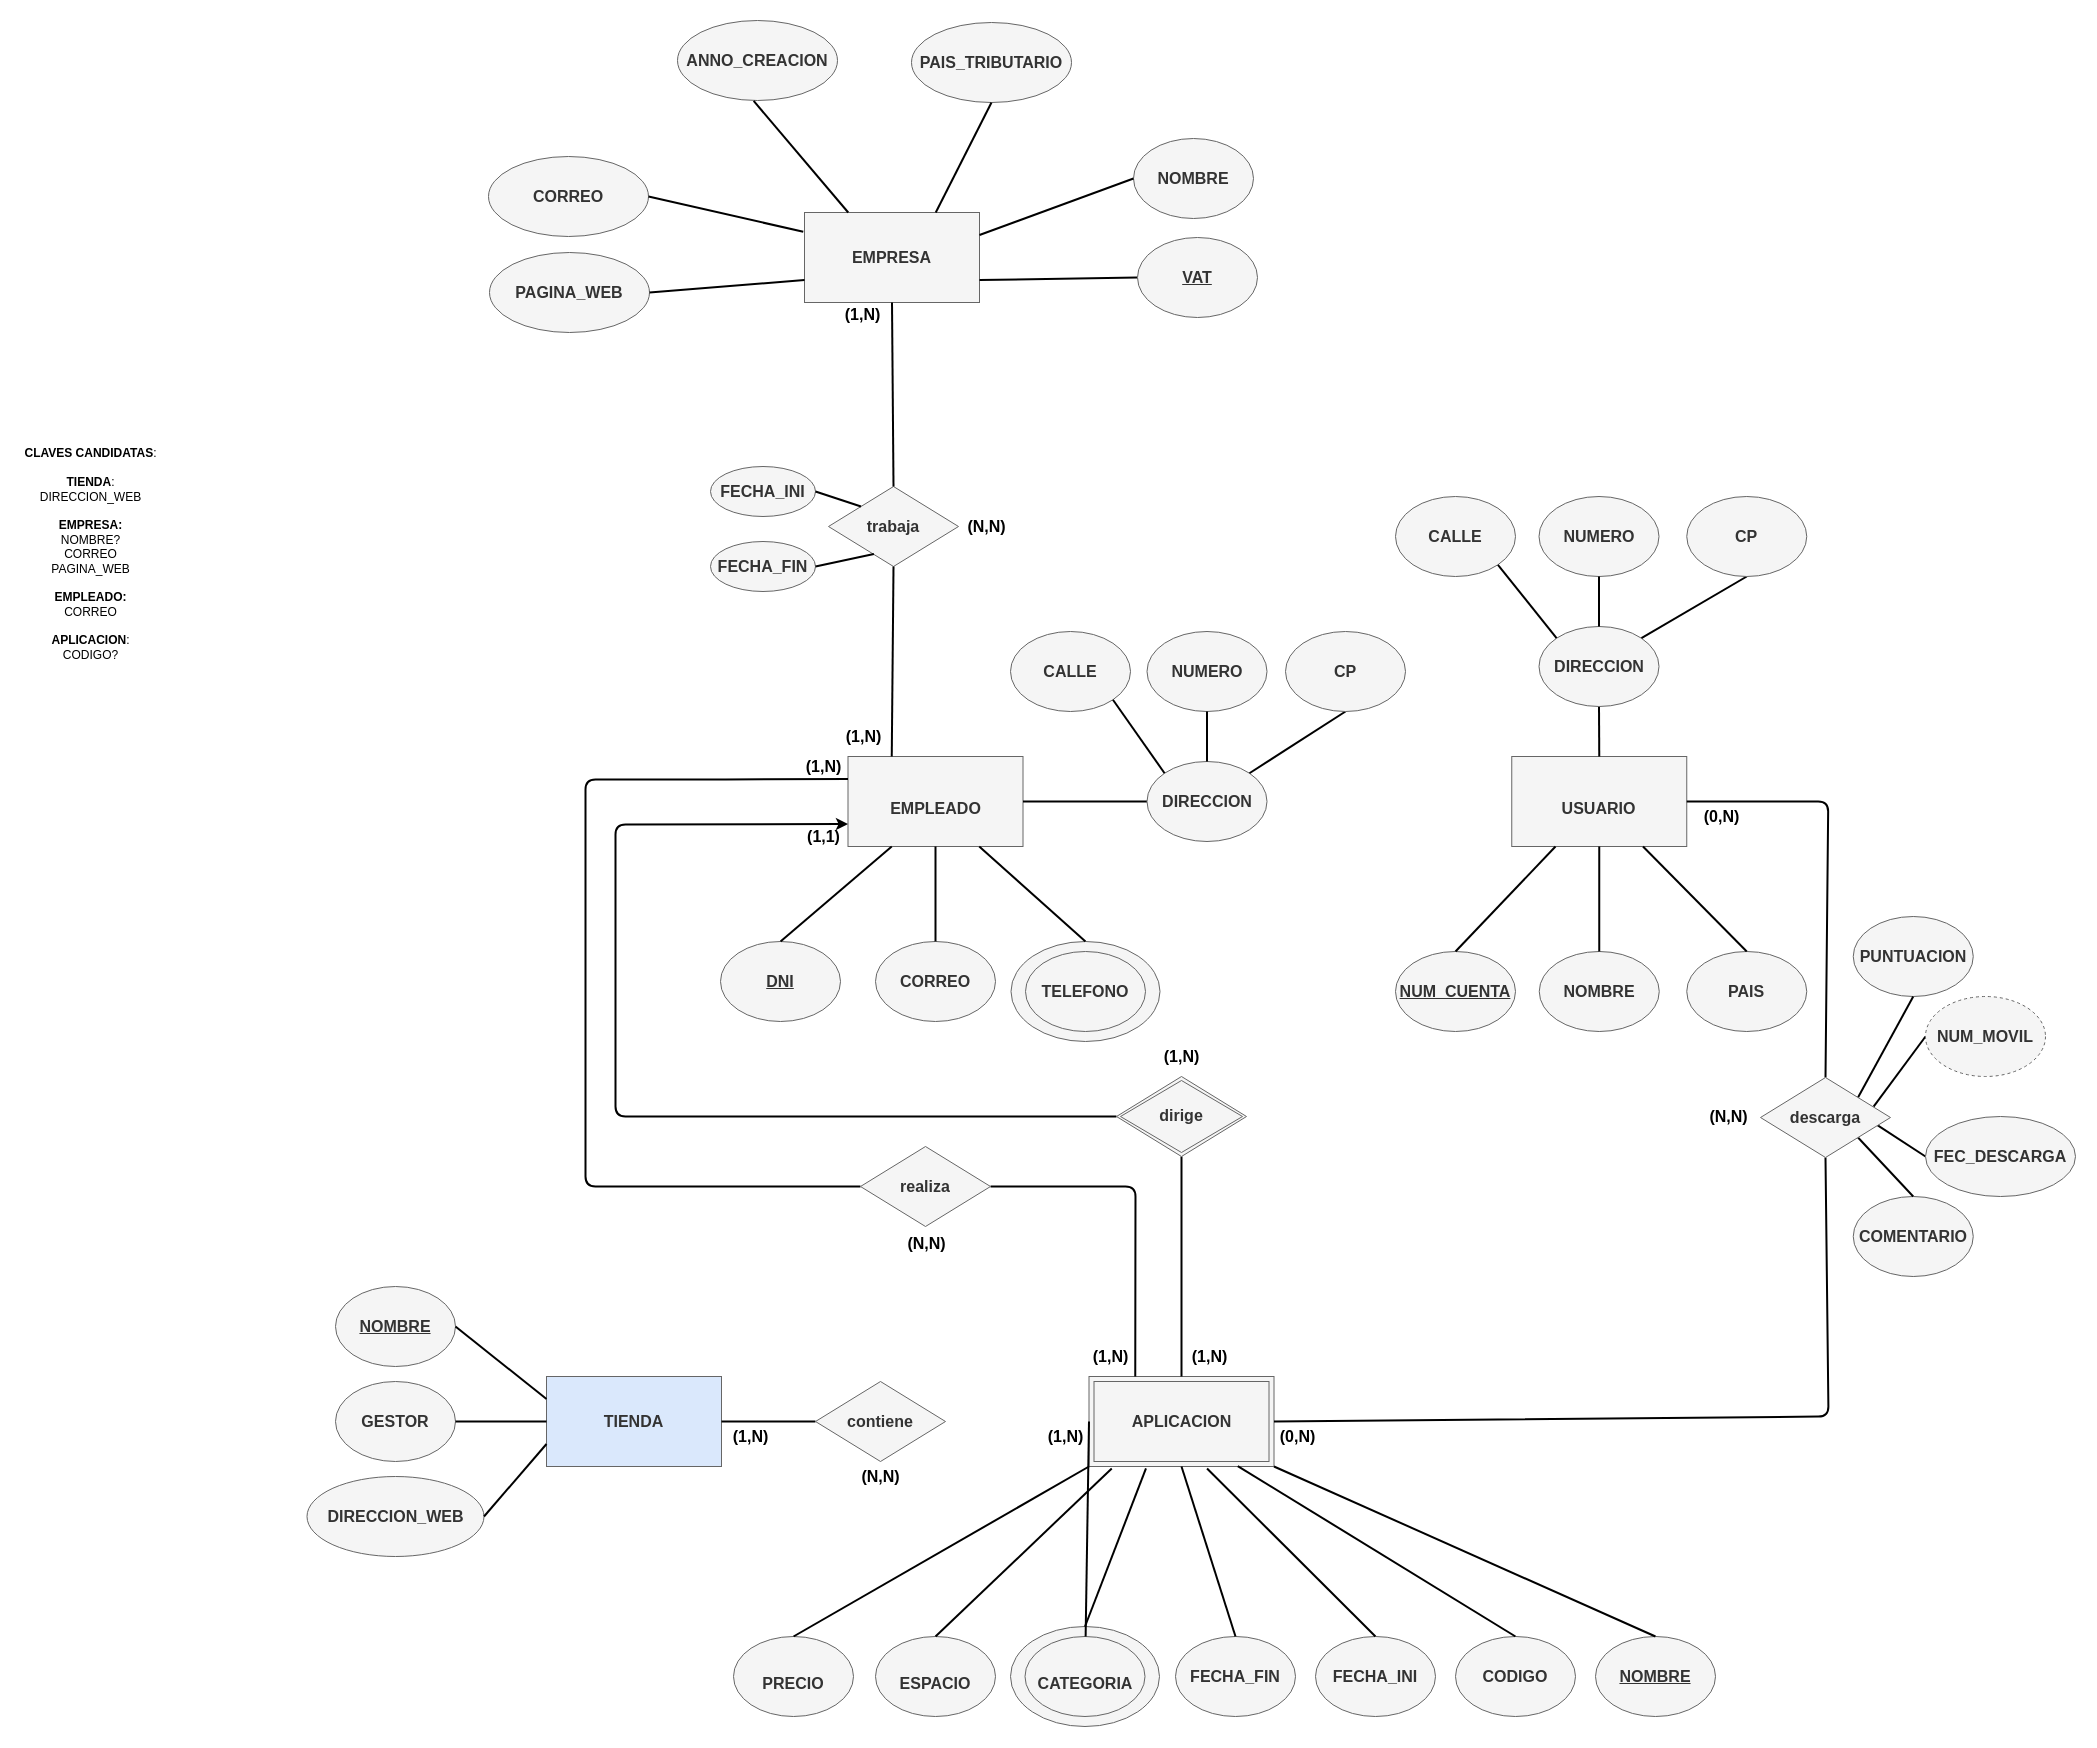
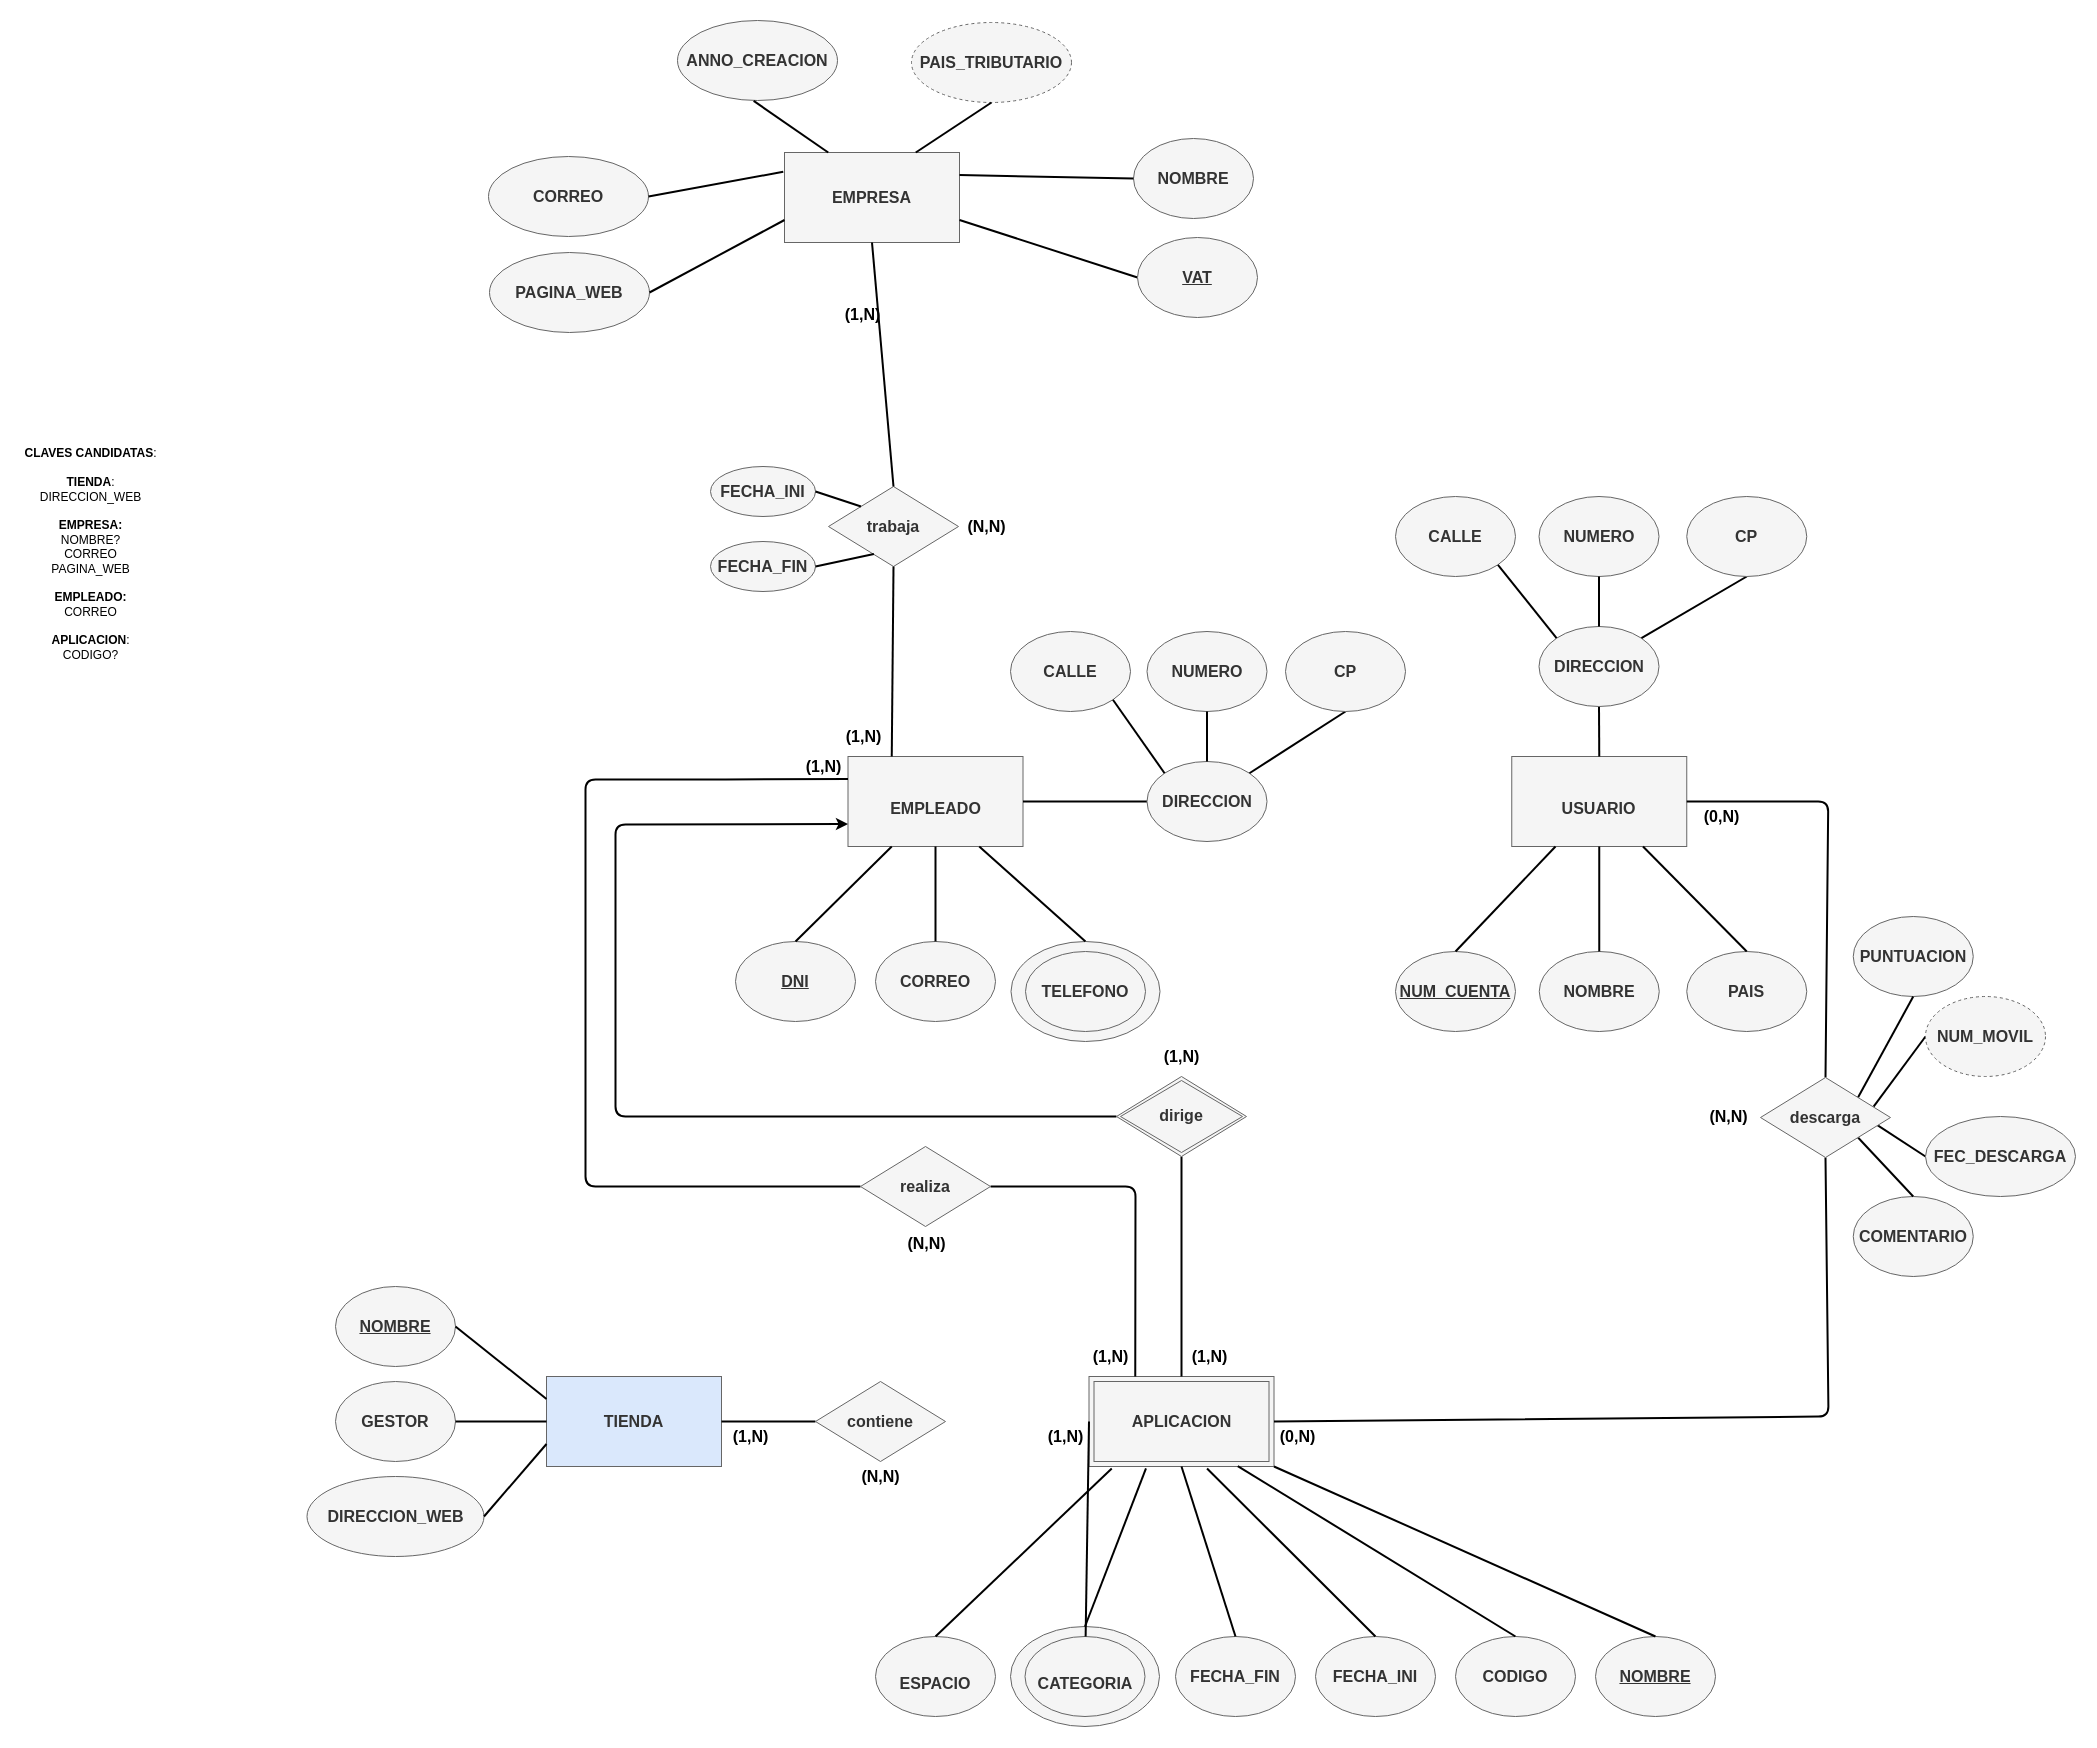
(992, 63) -> (992, 63)
(892, 258) -> (872, 198)
(823, 837) -> none
(781, 982) -> (796, 982)
(940, 1552) -> none
(794, 1677) -> none
